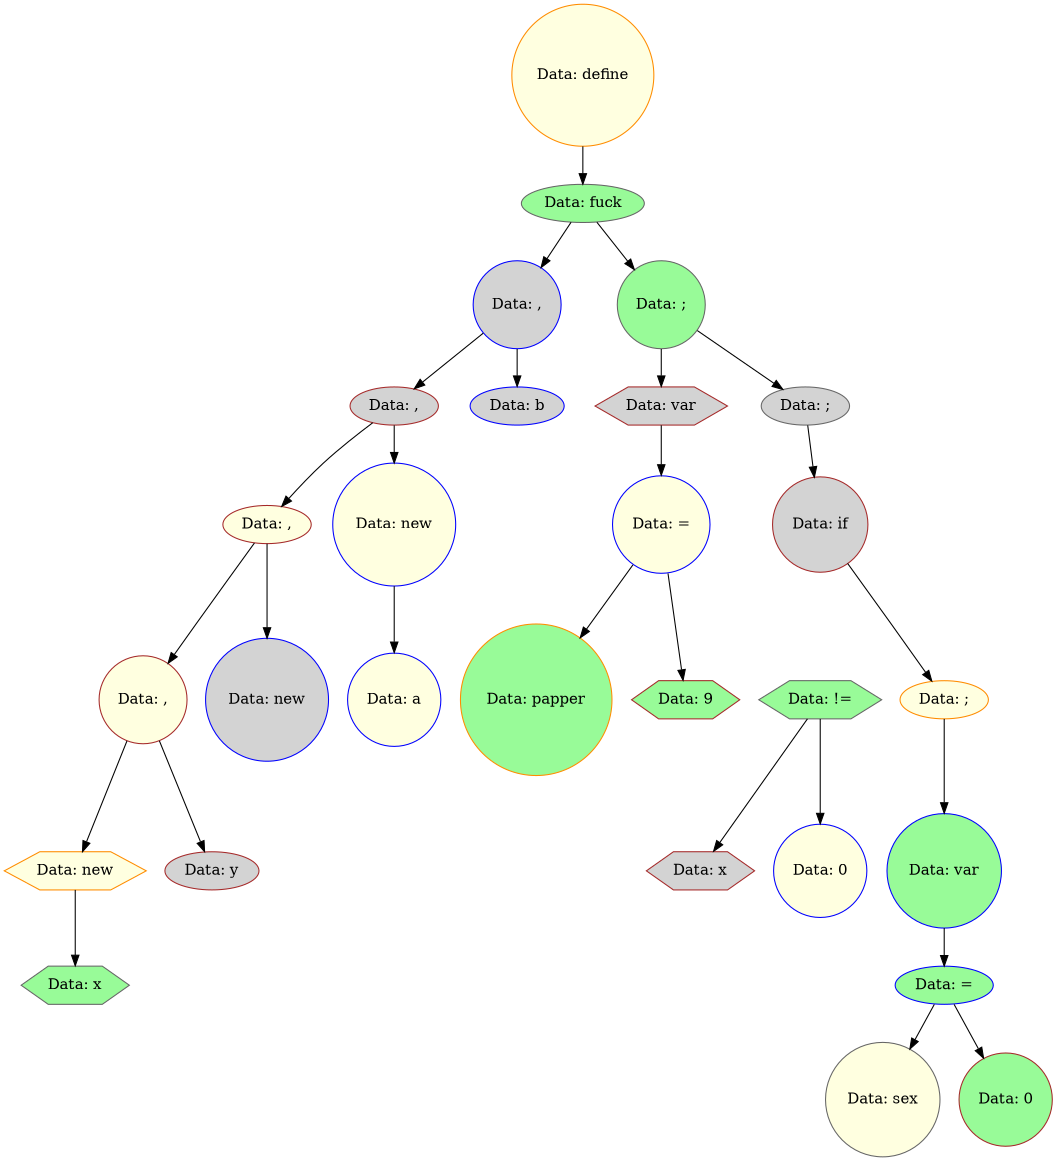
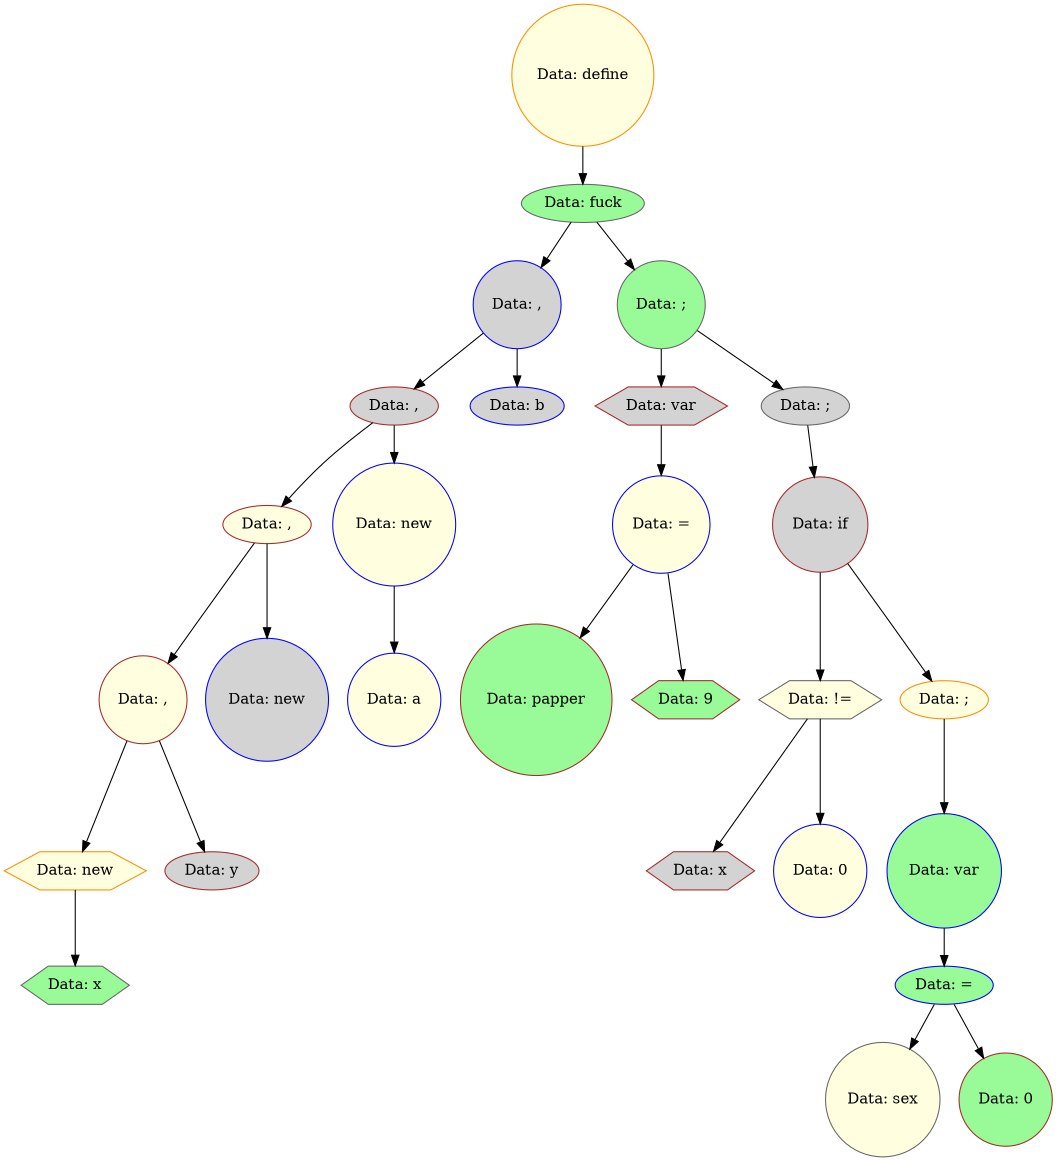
none -> (820, 621)
(536, 700) -> (536, 700)
(820, 700) -> (820, 700)
